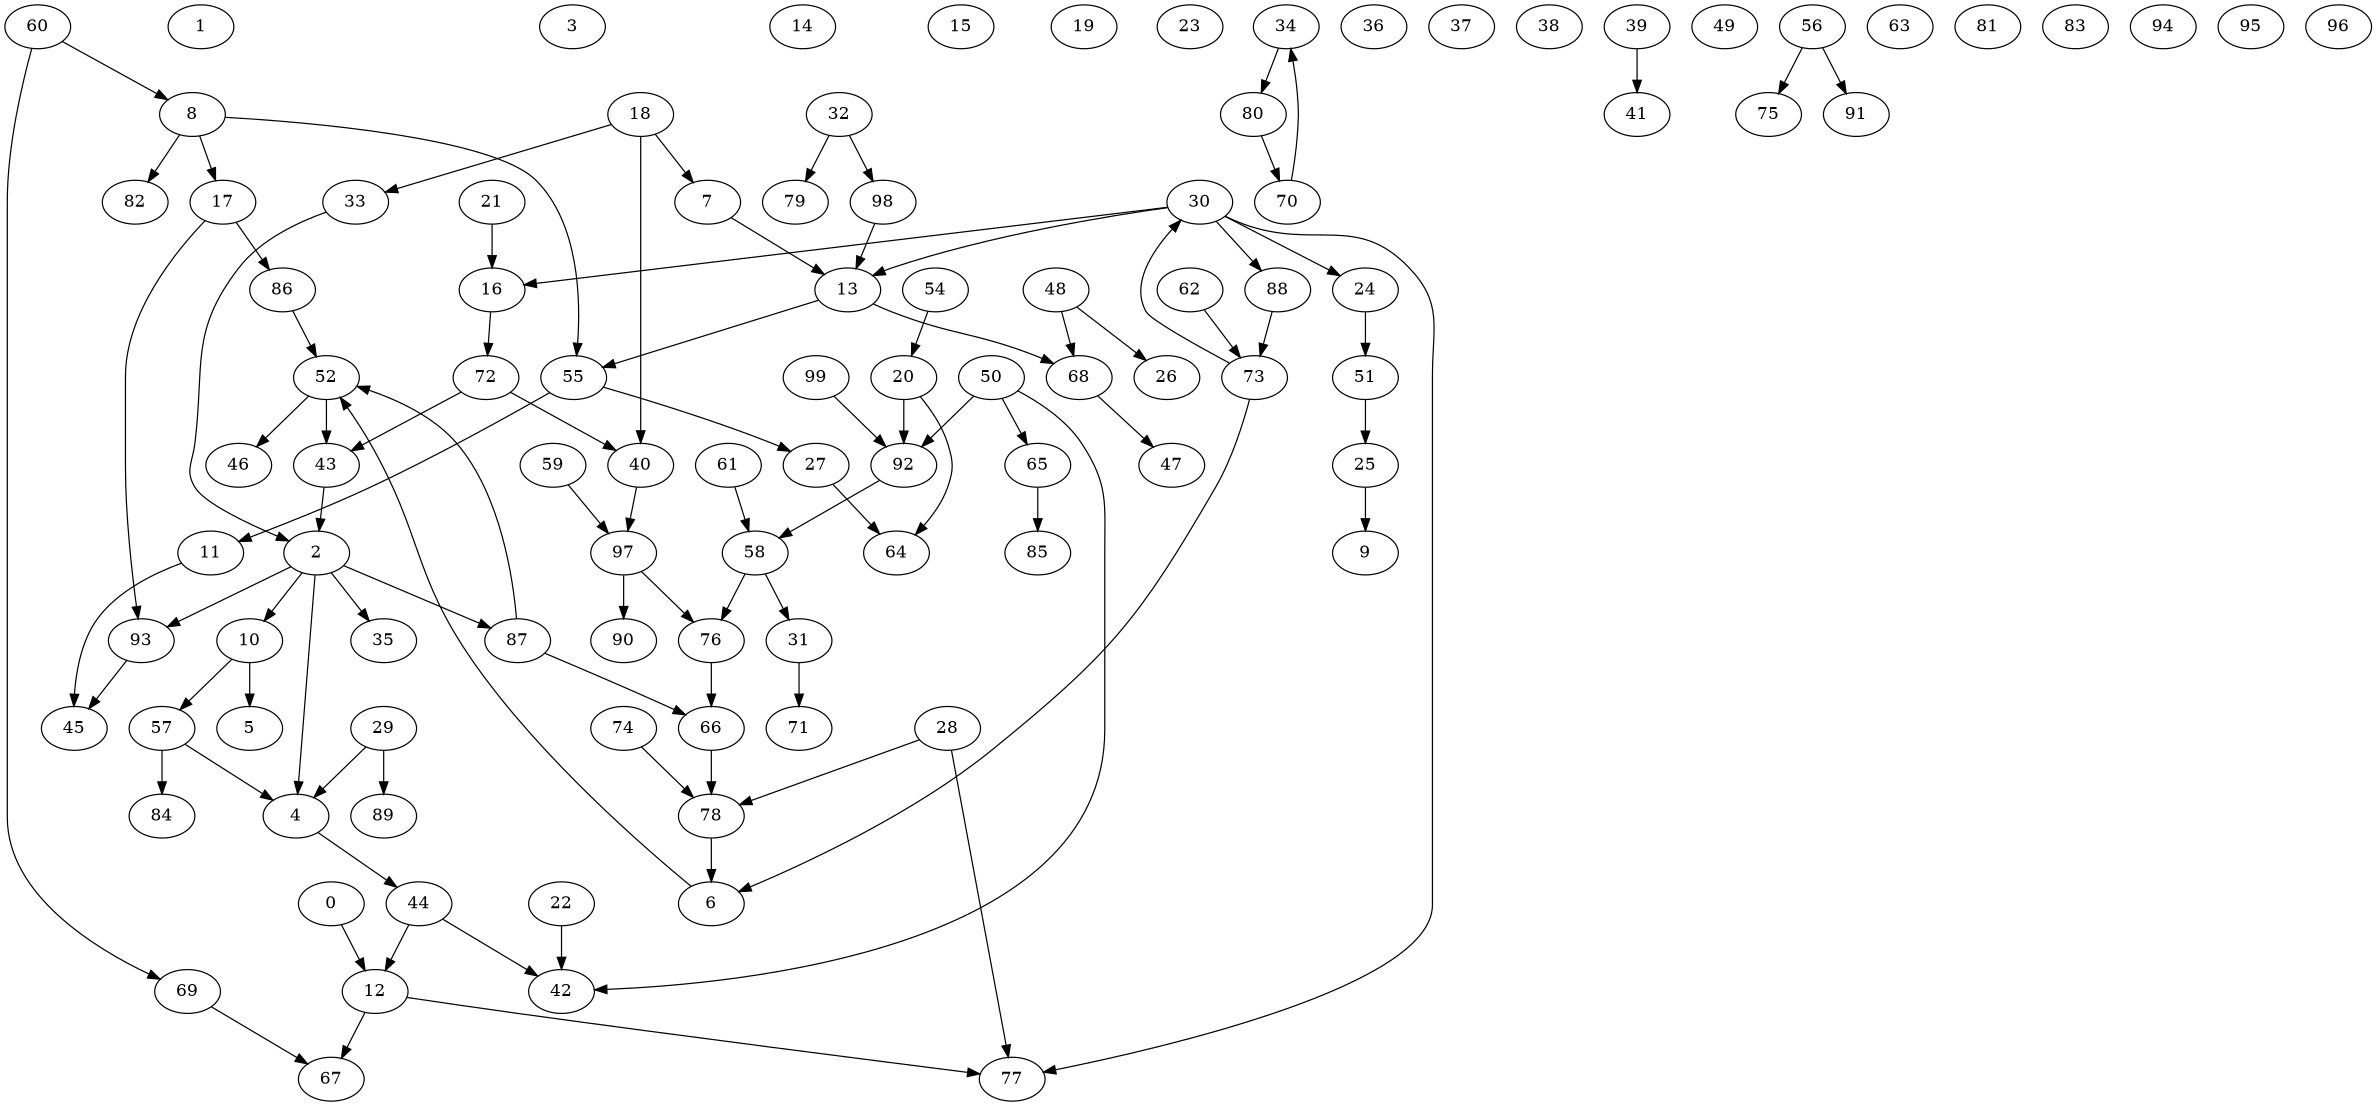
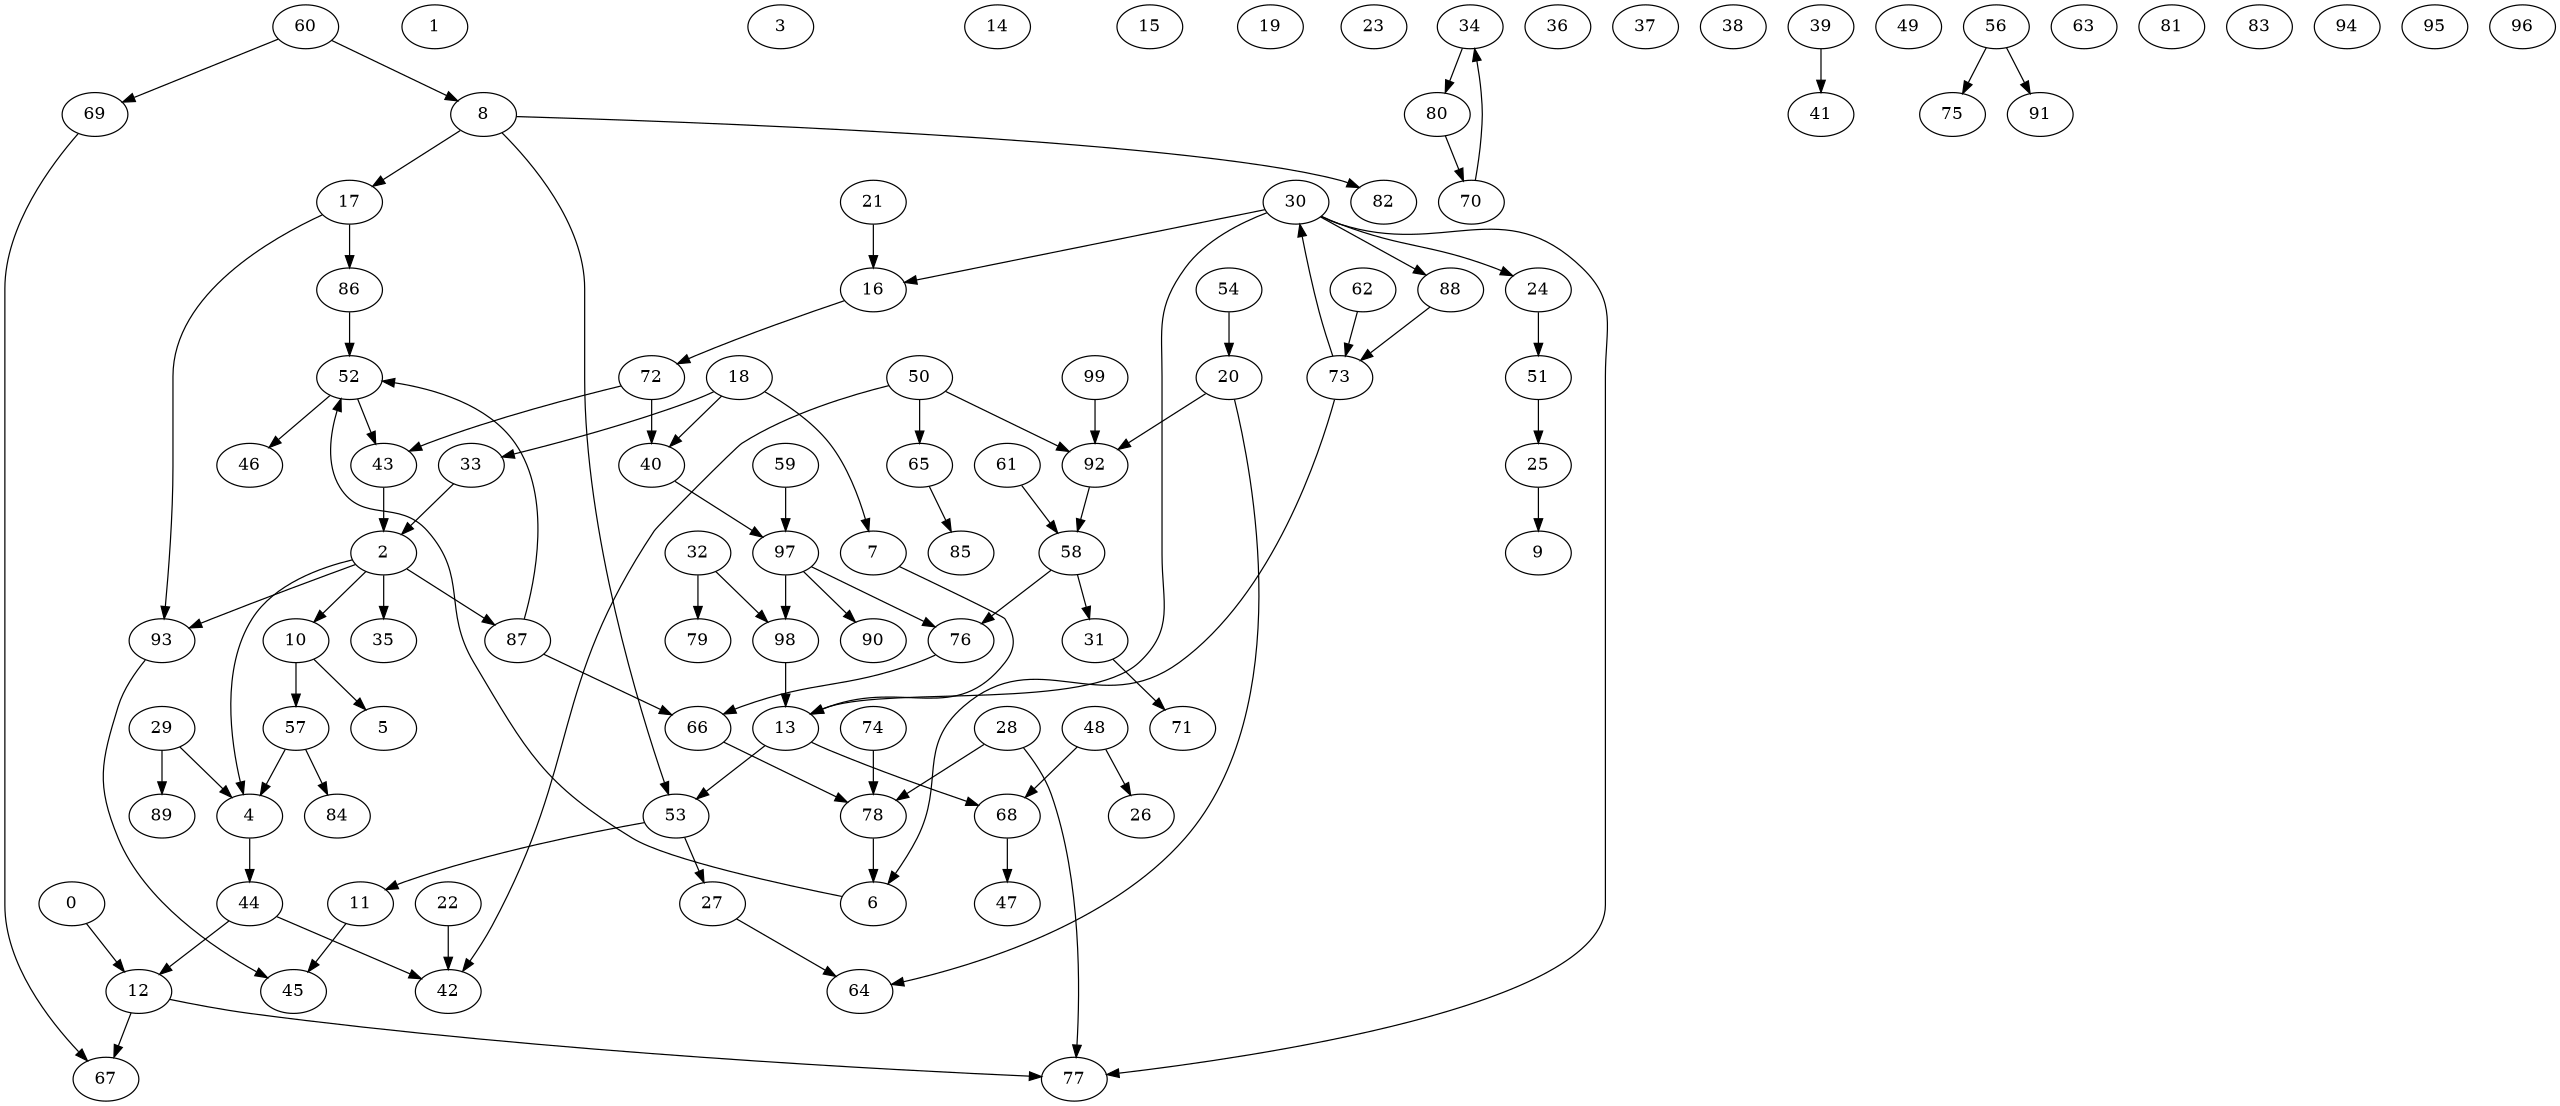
(574, 378) -> (676, 816)
none -> (786, 591)
